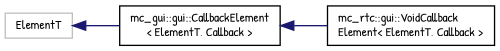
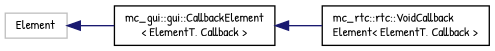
(39, 26) -> (36, 26)
(411, 26) -> (406, 26)
